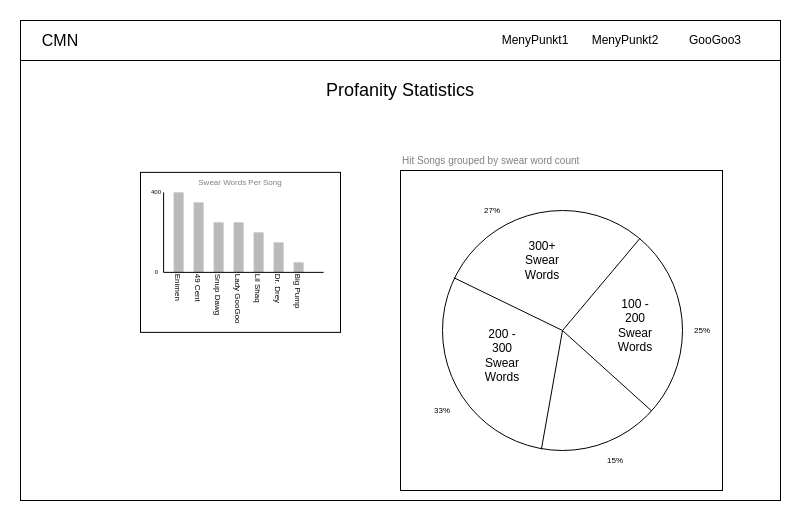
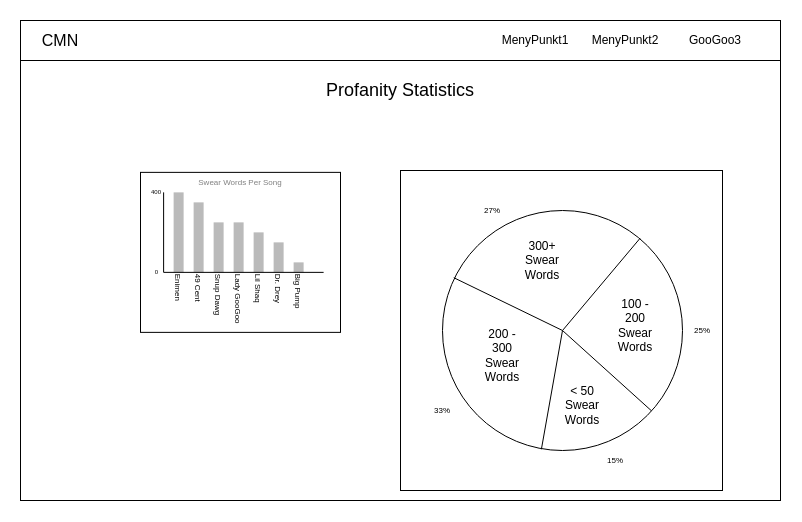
(501, 161) -> none
none -> (583, 406)
